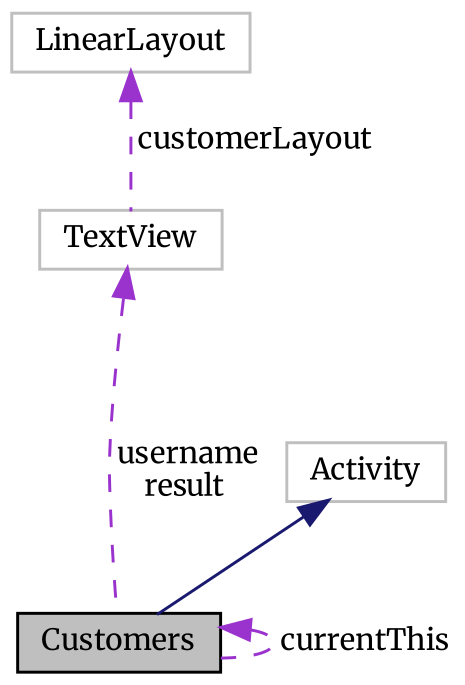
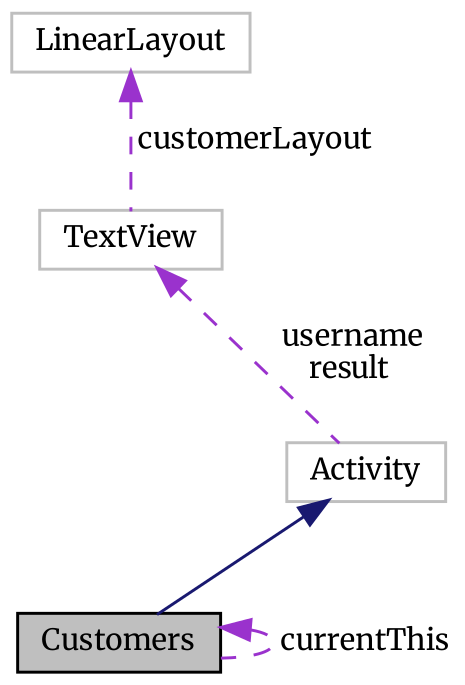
(110, 456) -> (259, 366)
